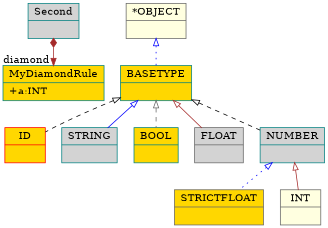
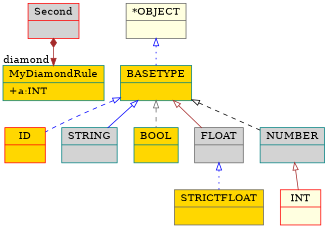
(54, 21) -> (54, 21)
(79, 115) -> (79, 115)
(253, 179) -> (219, 180)
(301, 207) -> (301, 207)
